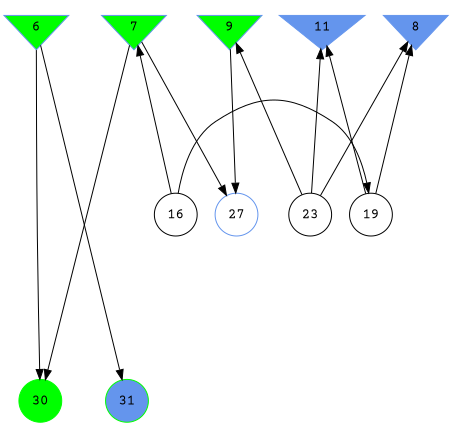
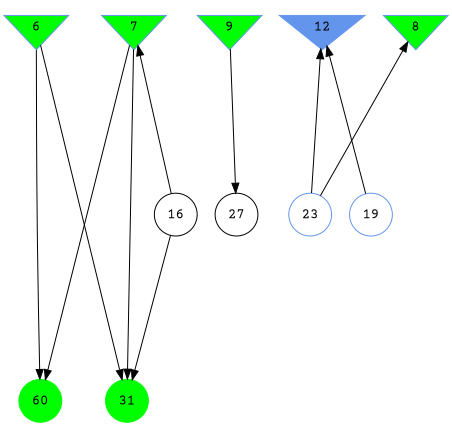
(322, 27) -> (322, 27)
(416, 27) -> (416, 27)
(268, 101) -> (153, 303)
(182, 114) -> (131, 209)
(271, 123) -> none
(392, 124) -> none
(237, 215) -> (237, 215)
(310, 215) -> (310, 215)
(371, 215) -> (371, 215)
(40, 401) -> (40, 401)
(127, 401) -> (127, 401)
